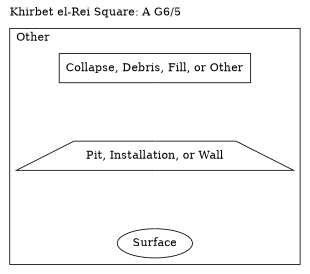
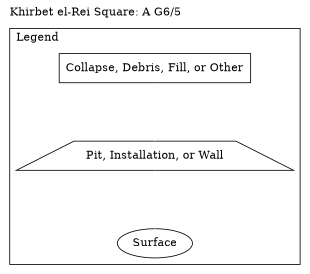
(33, 38) -> (38, 38)
